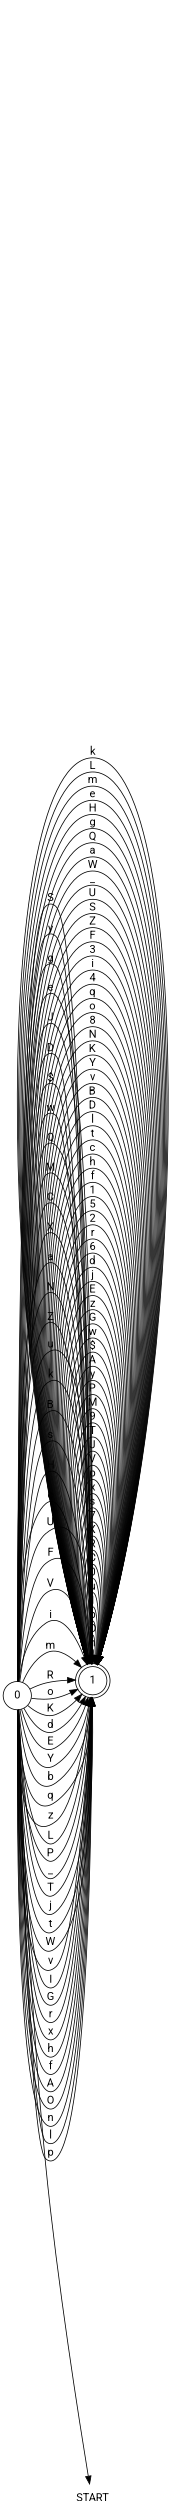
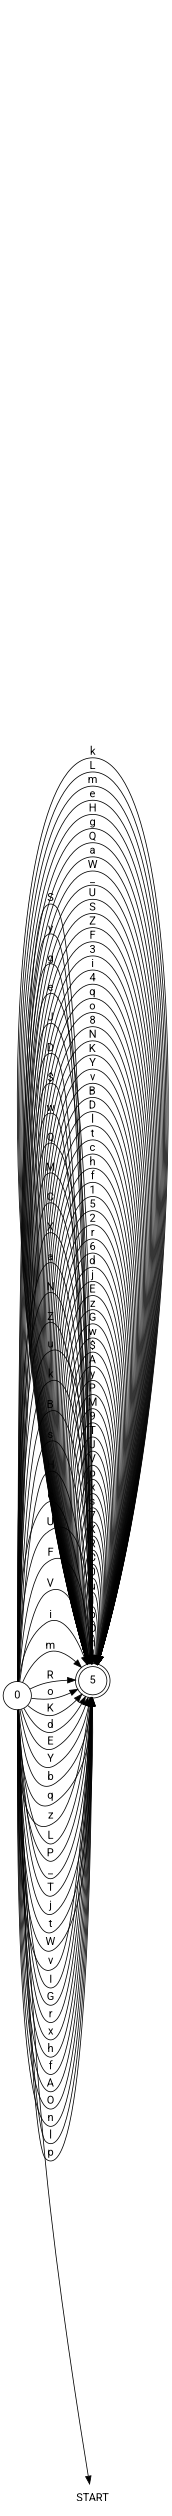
(93, 1681) -> (93, 1681)
